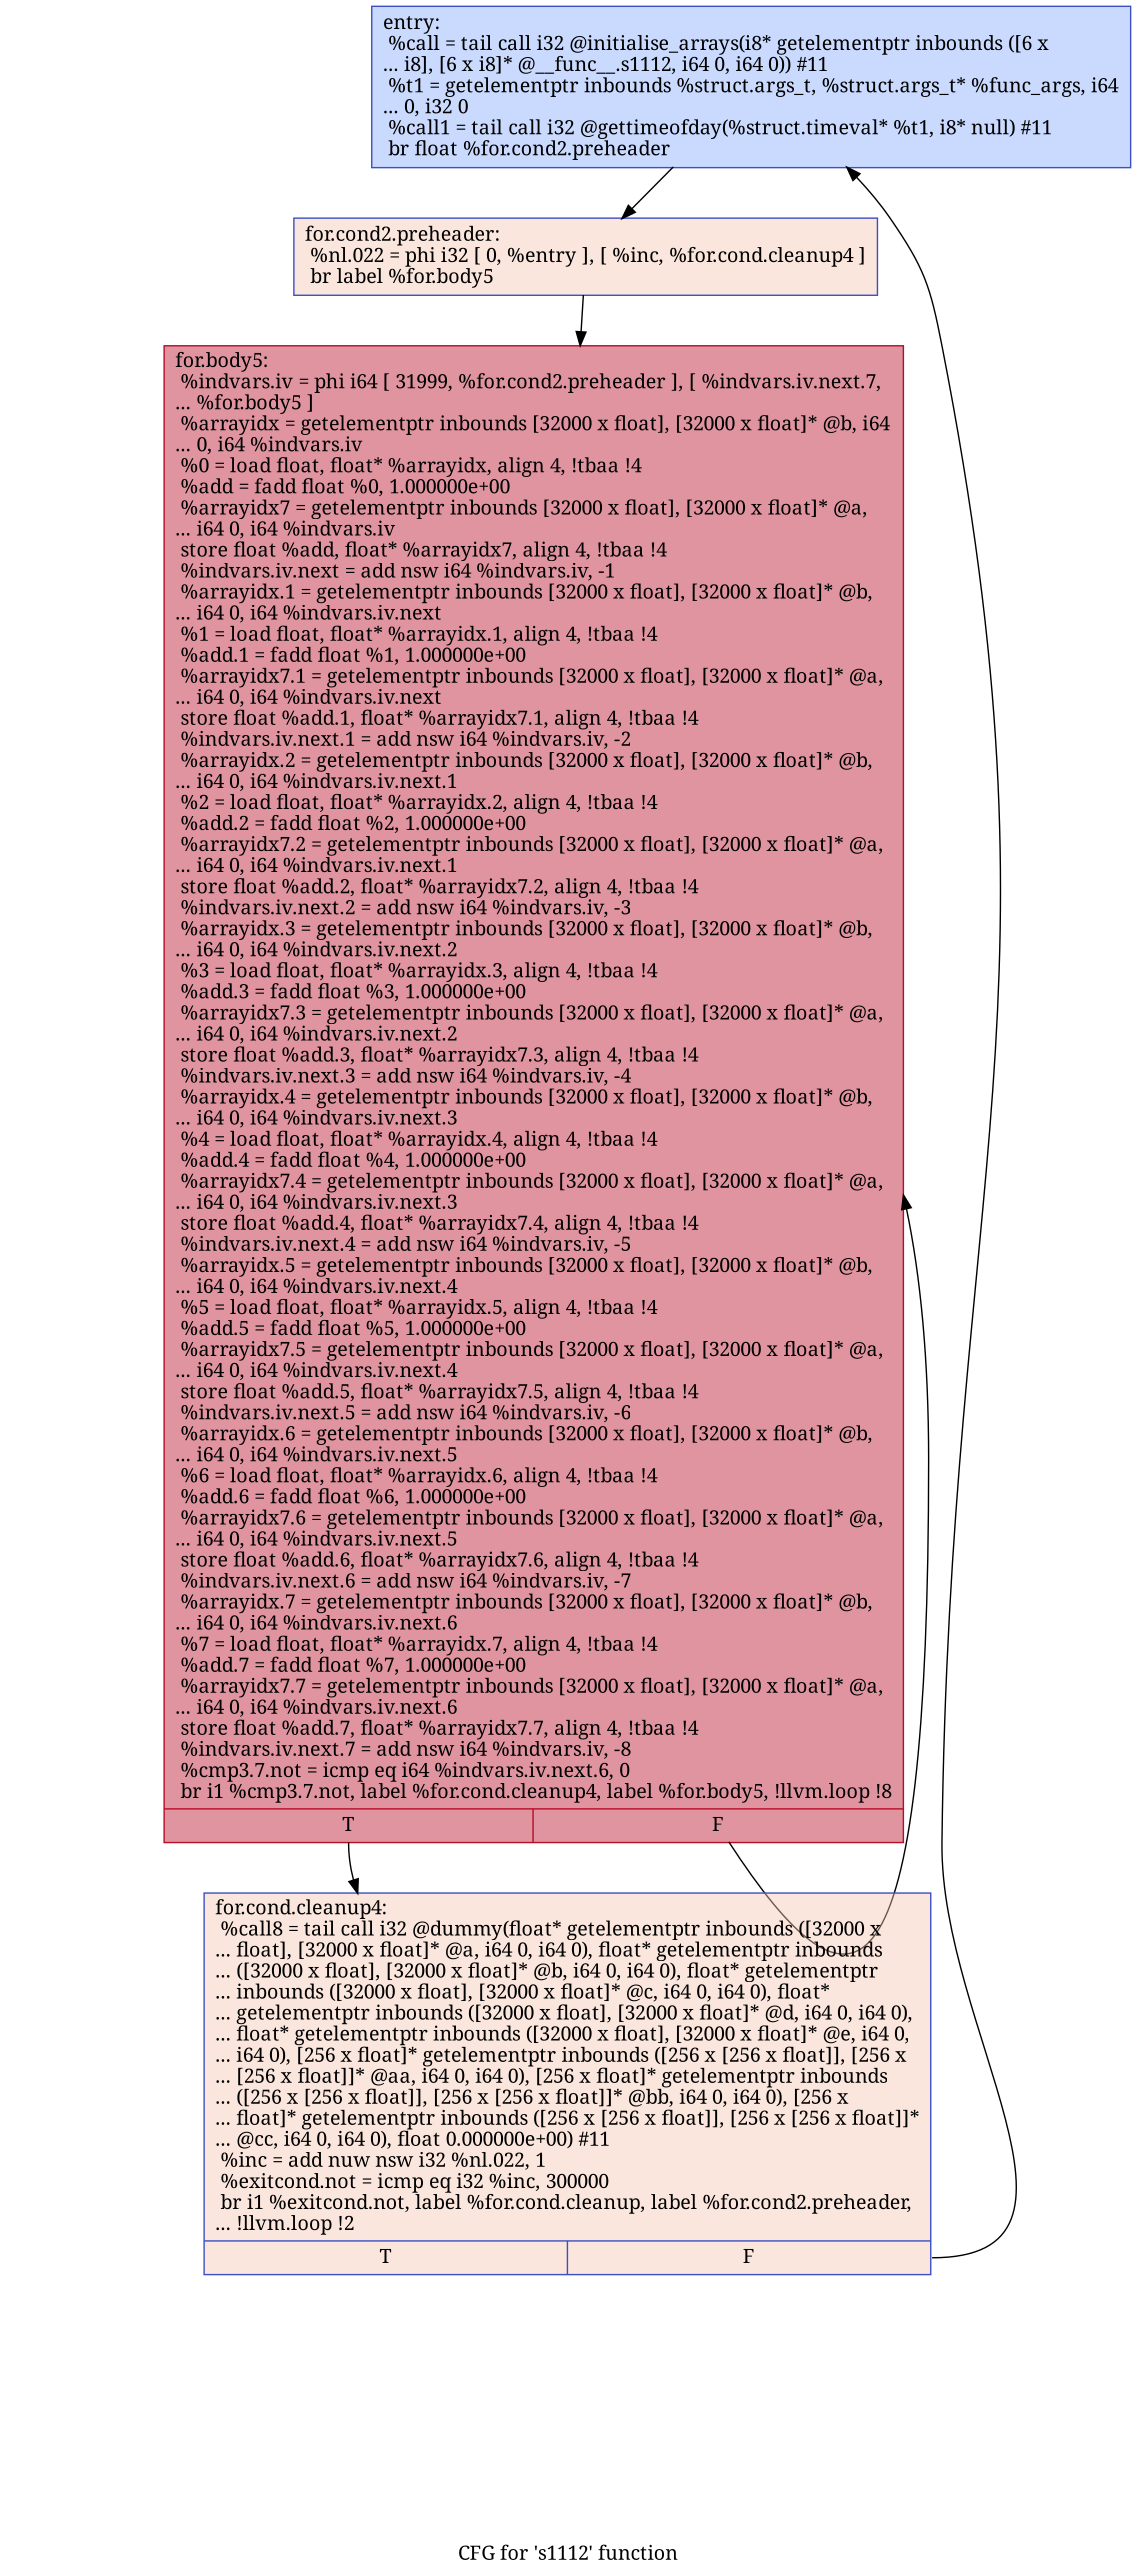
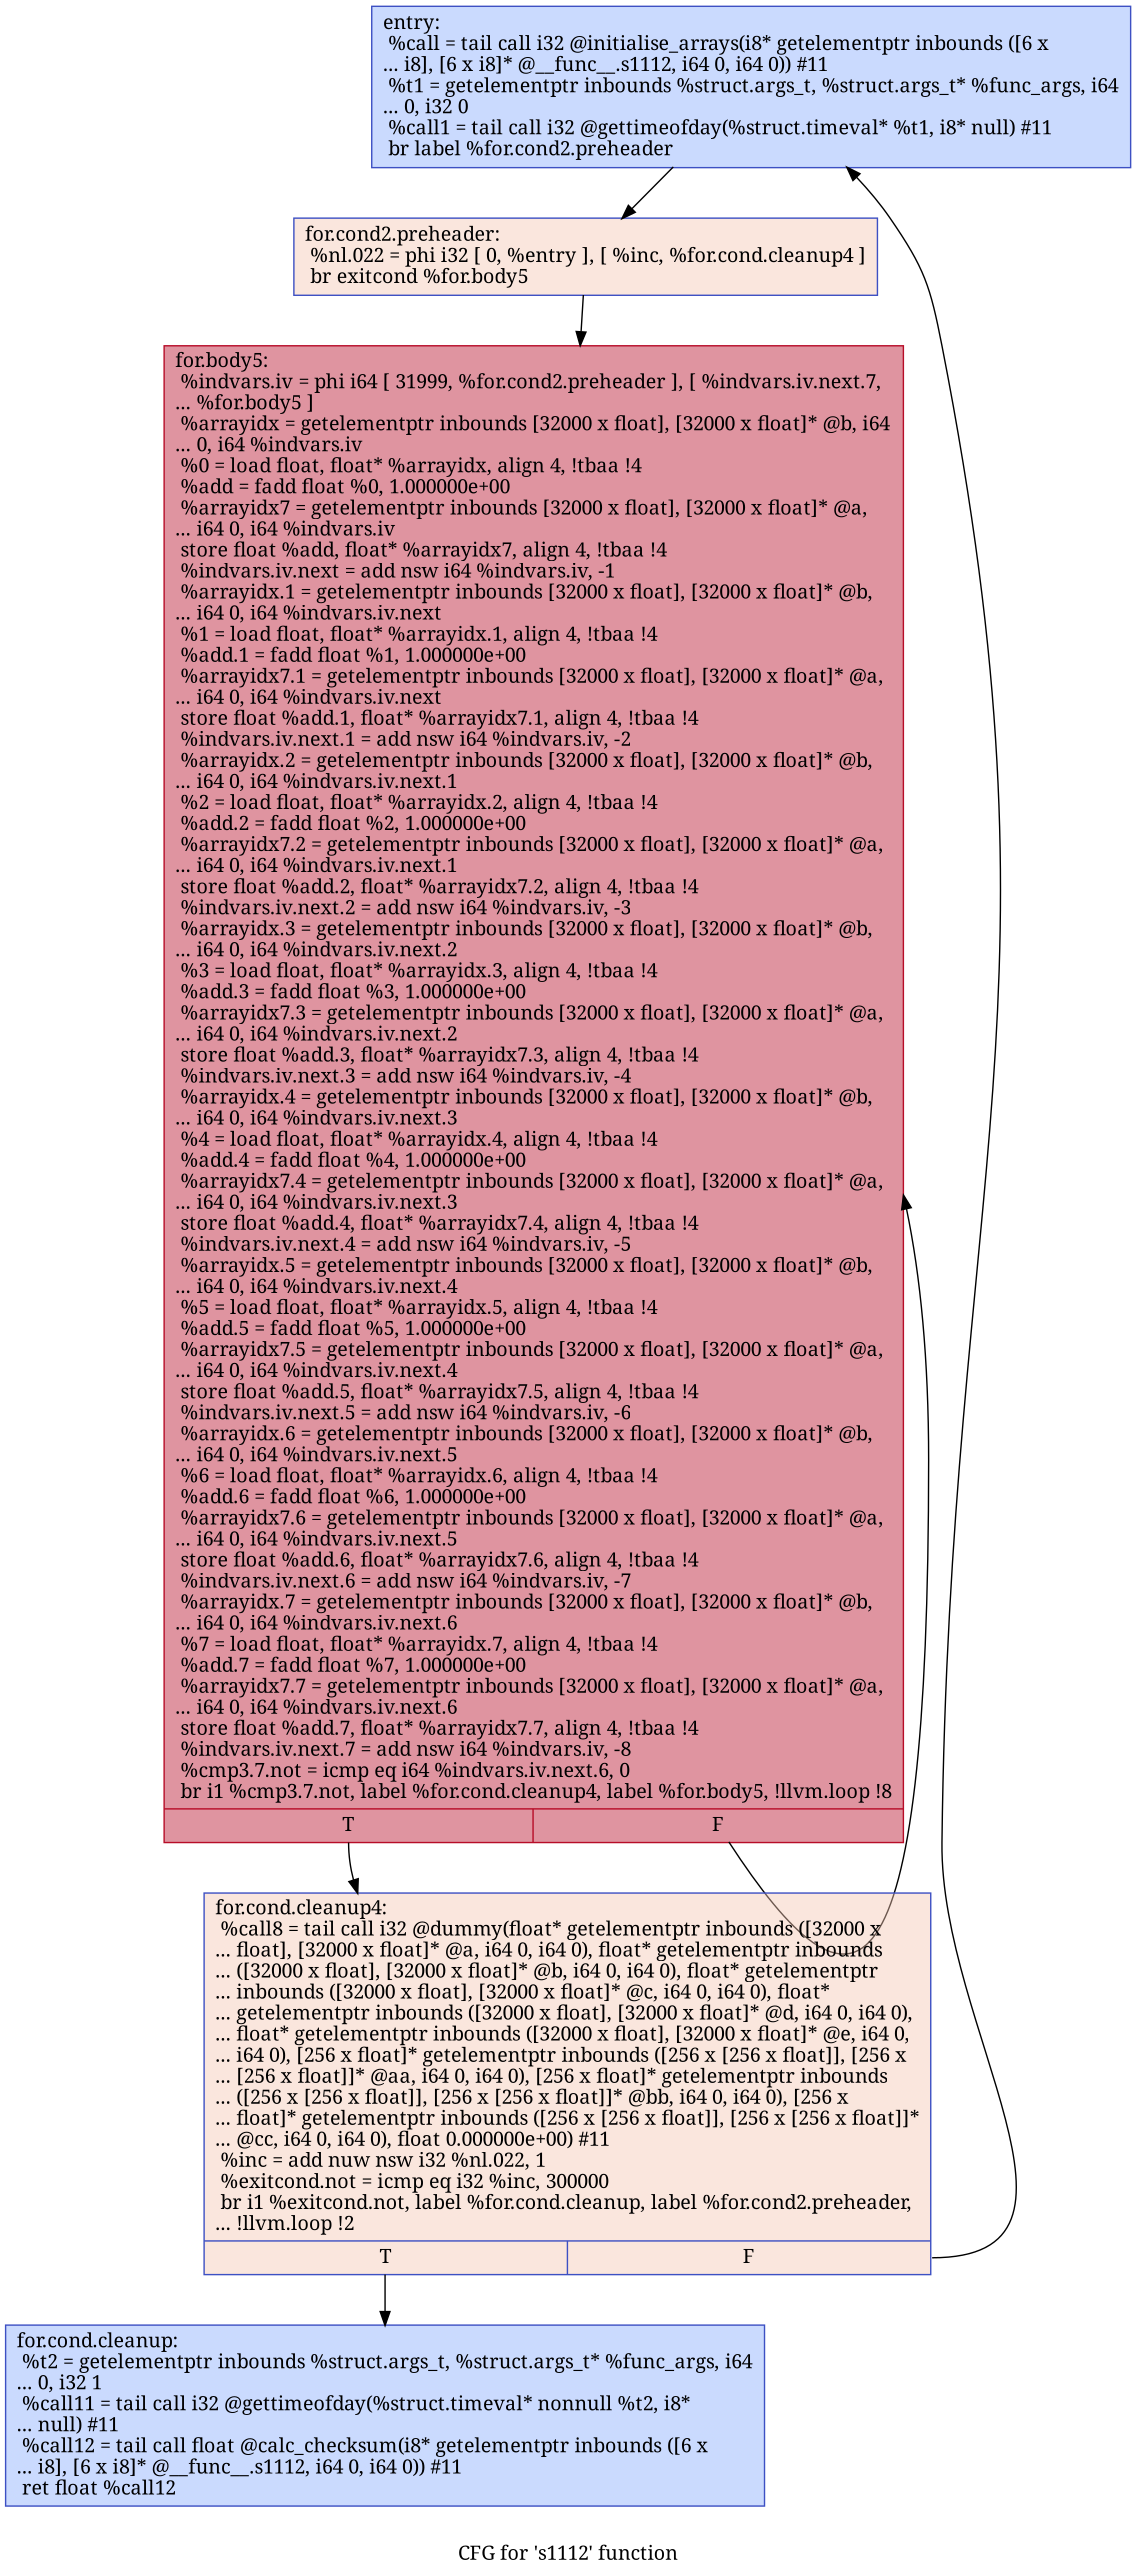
(527, 149) -> (529, 149)
(400, 277) -> (417, 277)
none -> (385, 2416)
